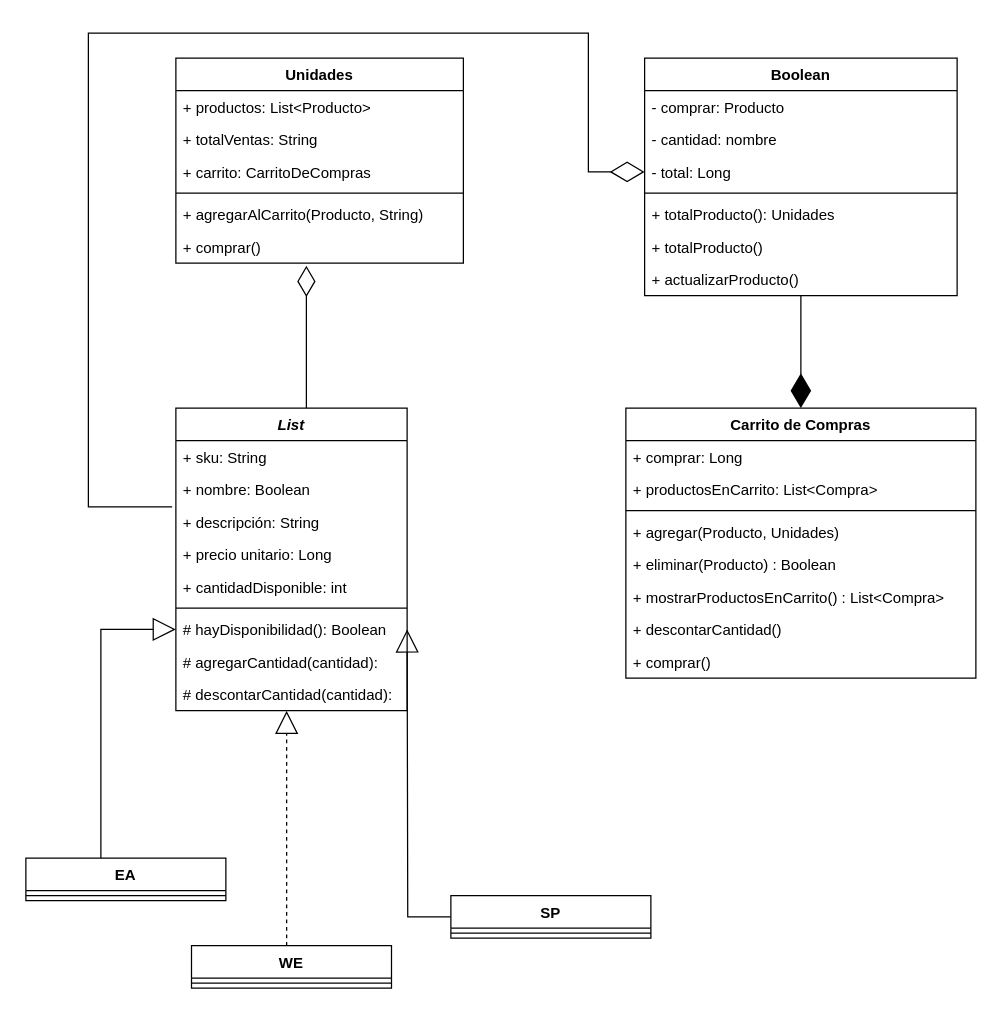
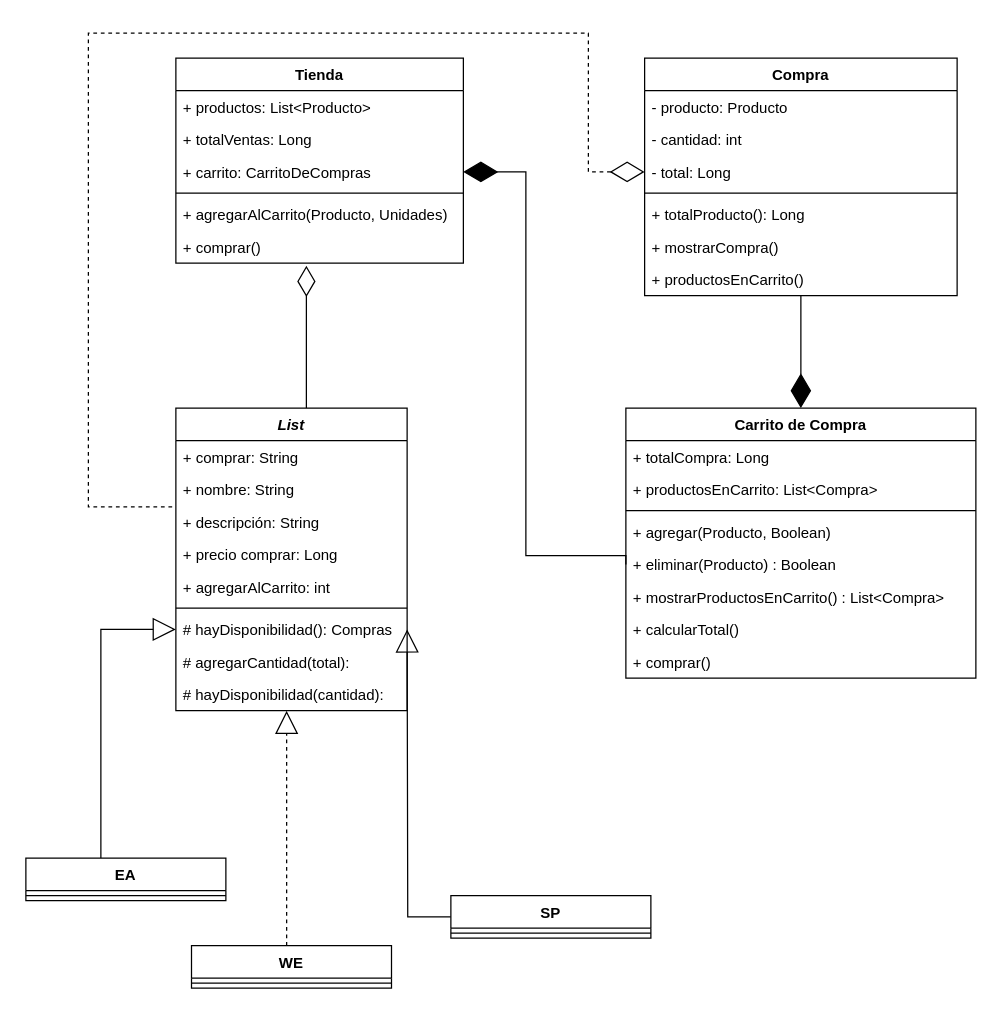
(140, 33) -> (140, 33)
(319, 75) -> (319, 75)
(800, 75) -> (800, 75)
(725, 108) -> (729, 108)
(261, 140) -> (255, 140)
(719, 140) -> (705, 140)
(322, 215) -> (330, 215)
(755, 215) -> (740, 215)
(719, 248) -> (721, 248)
(738, 280) -> (740, 280)
none -> (526, 398)
(800, 425) -> (800, 425)
(229, 458) -> (246, 458)
(690, 458) -> (705, 458)
(246, 490) -> (242, 490)
(747, 533) -> (742, 533)
(265, 555) -> (265, 555)
(272, 588) -> (267, 588)
(291, 630) -> (293, 630)
(717, 630) -> (696, 630)
(292, 663) -> (280, 663)
(301, 695) -> (293, 695)
